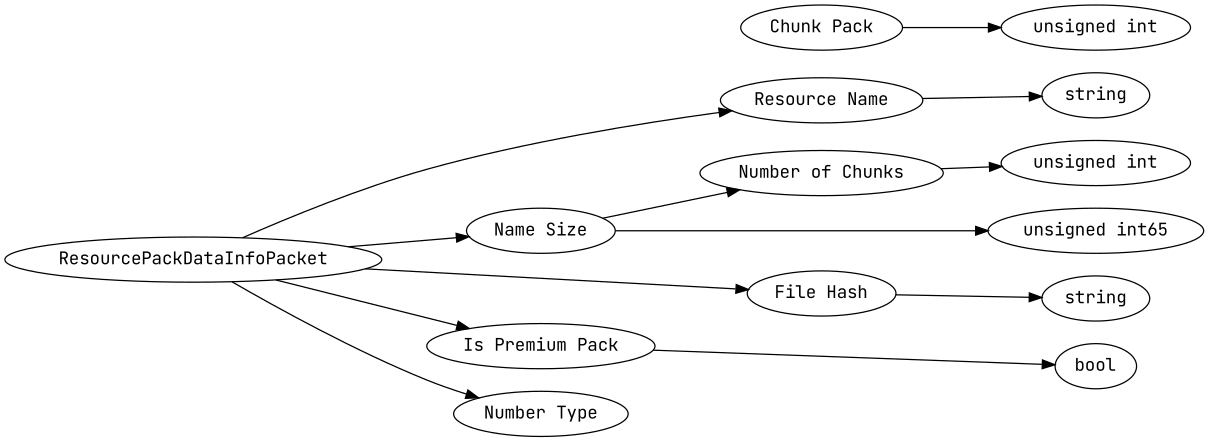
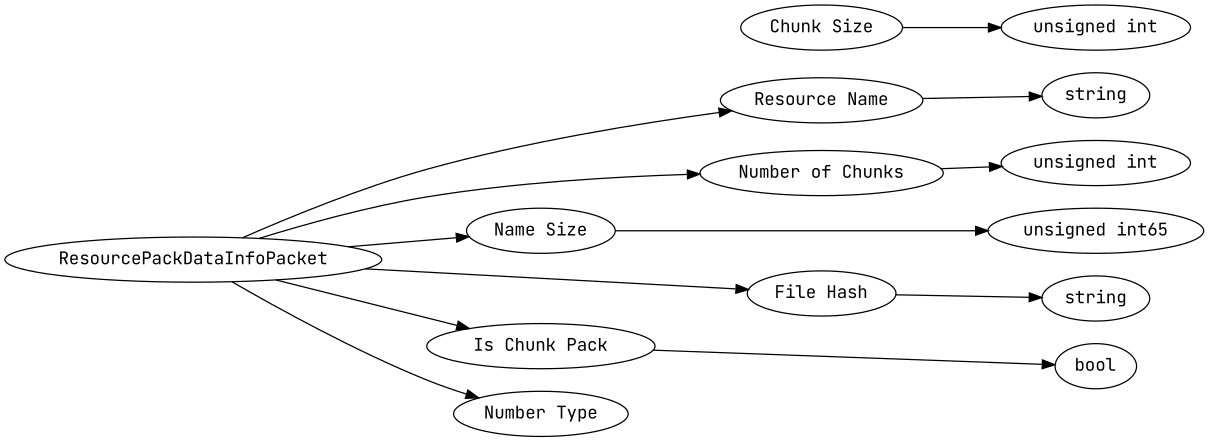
(822, 28) -> (822, 28)
(665, 205) -> (471, 191)
(541, 346) -> (541, 346)
